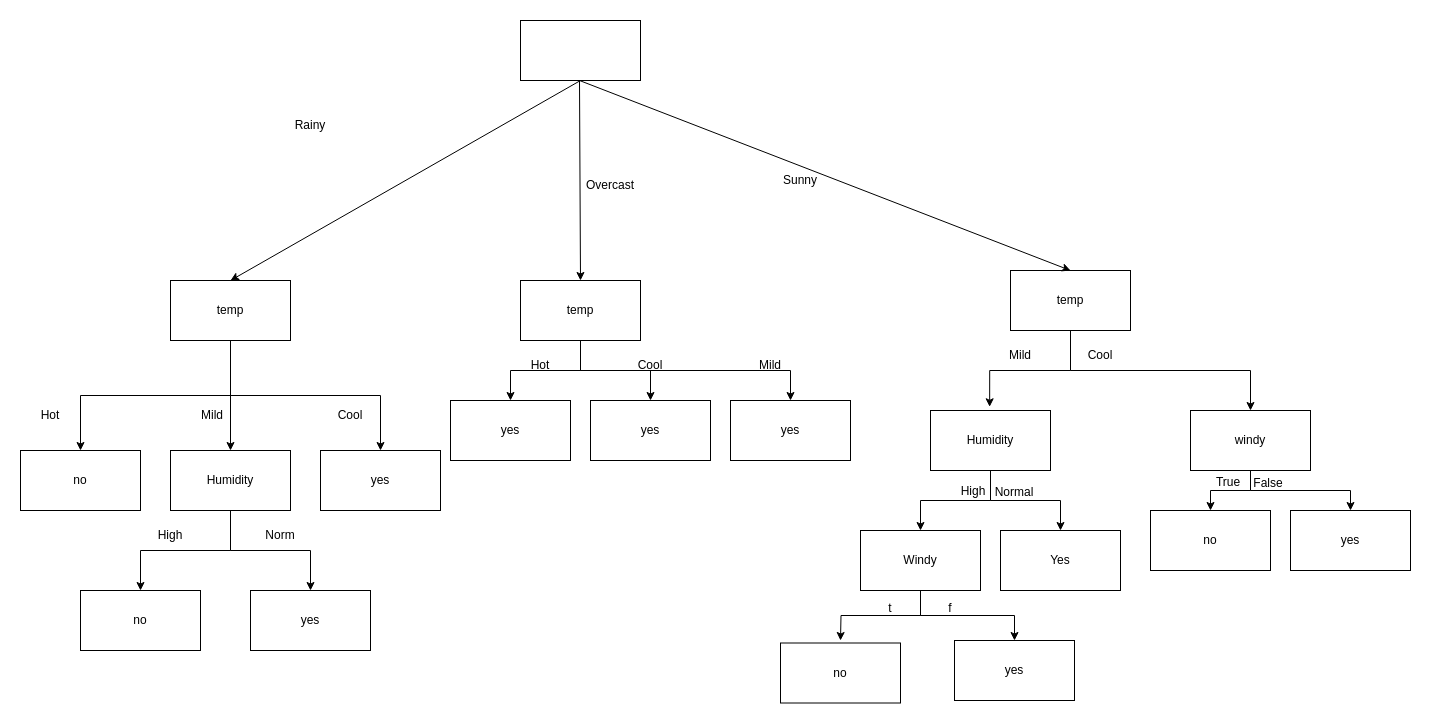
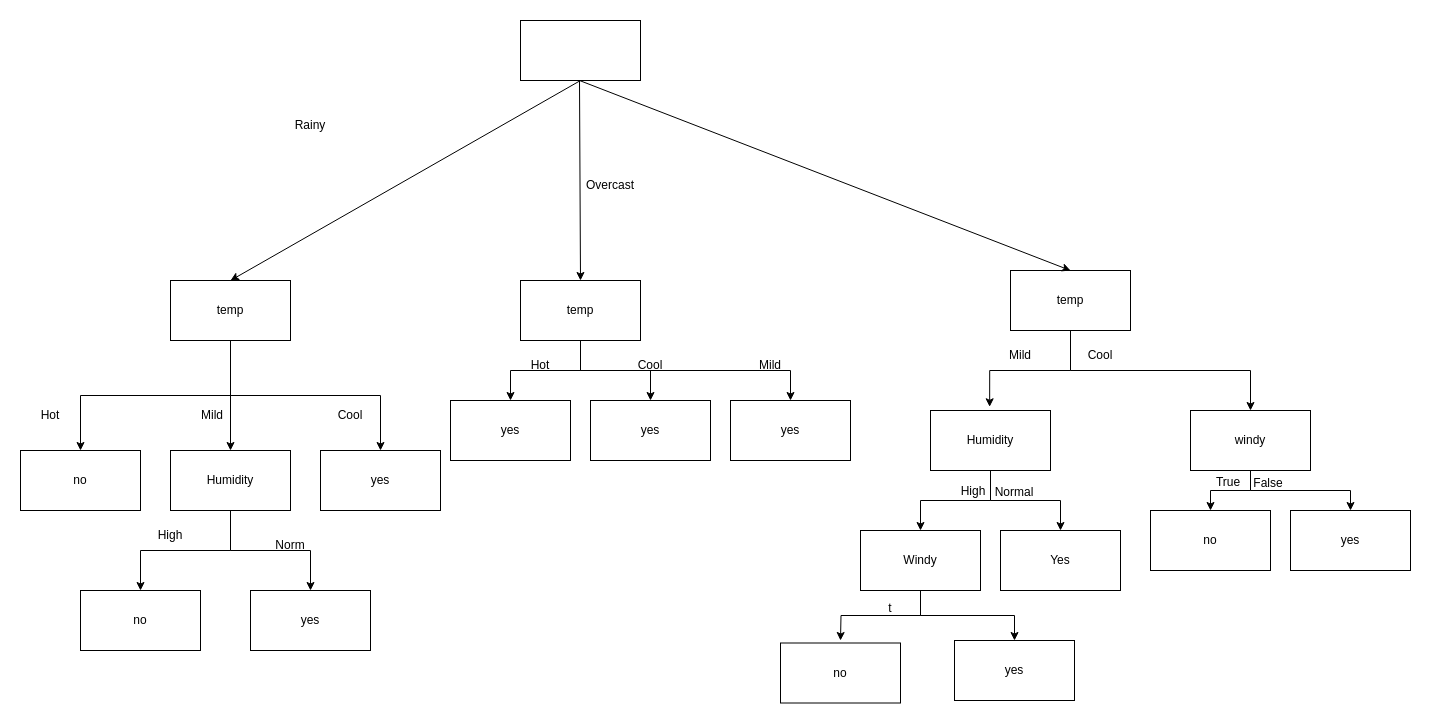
(801, 181) -> none
(281, 536) -> (291, 546)
(951, 608) -> none
